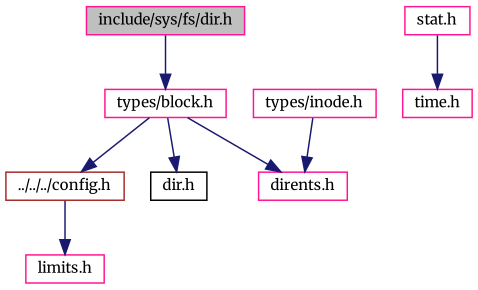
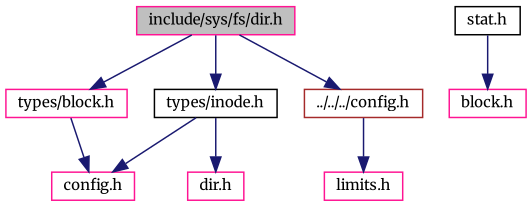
(437, 21) -> (488, 21)
none -> (216, 55)
(315, 103) -> (216, 103)
(437, 103) -> (488, 103)
(171, 138) -> (216, 137)
(121, 140) -> (283, 58)
(179, 186) -> (216, 186)
(303, 186) -> (93, 186)
